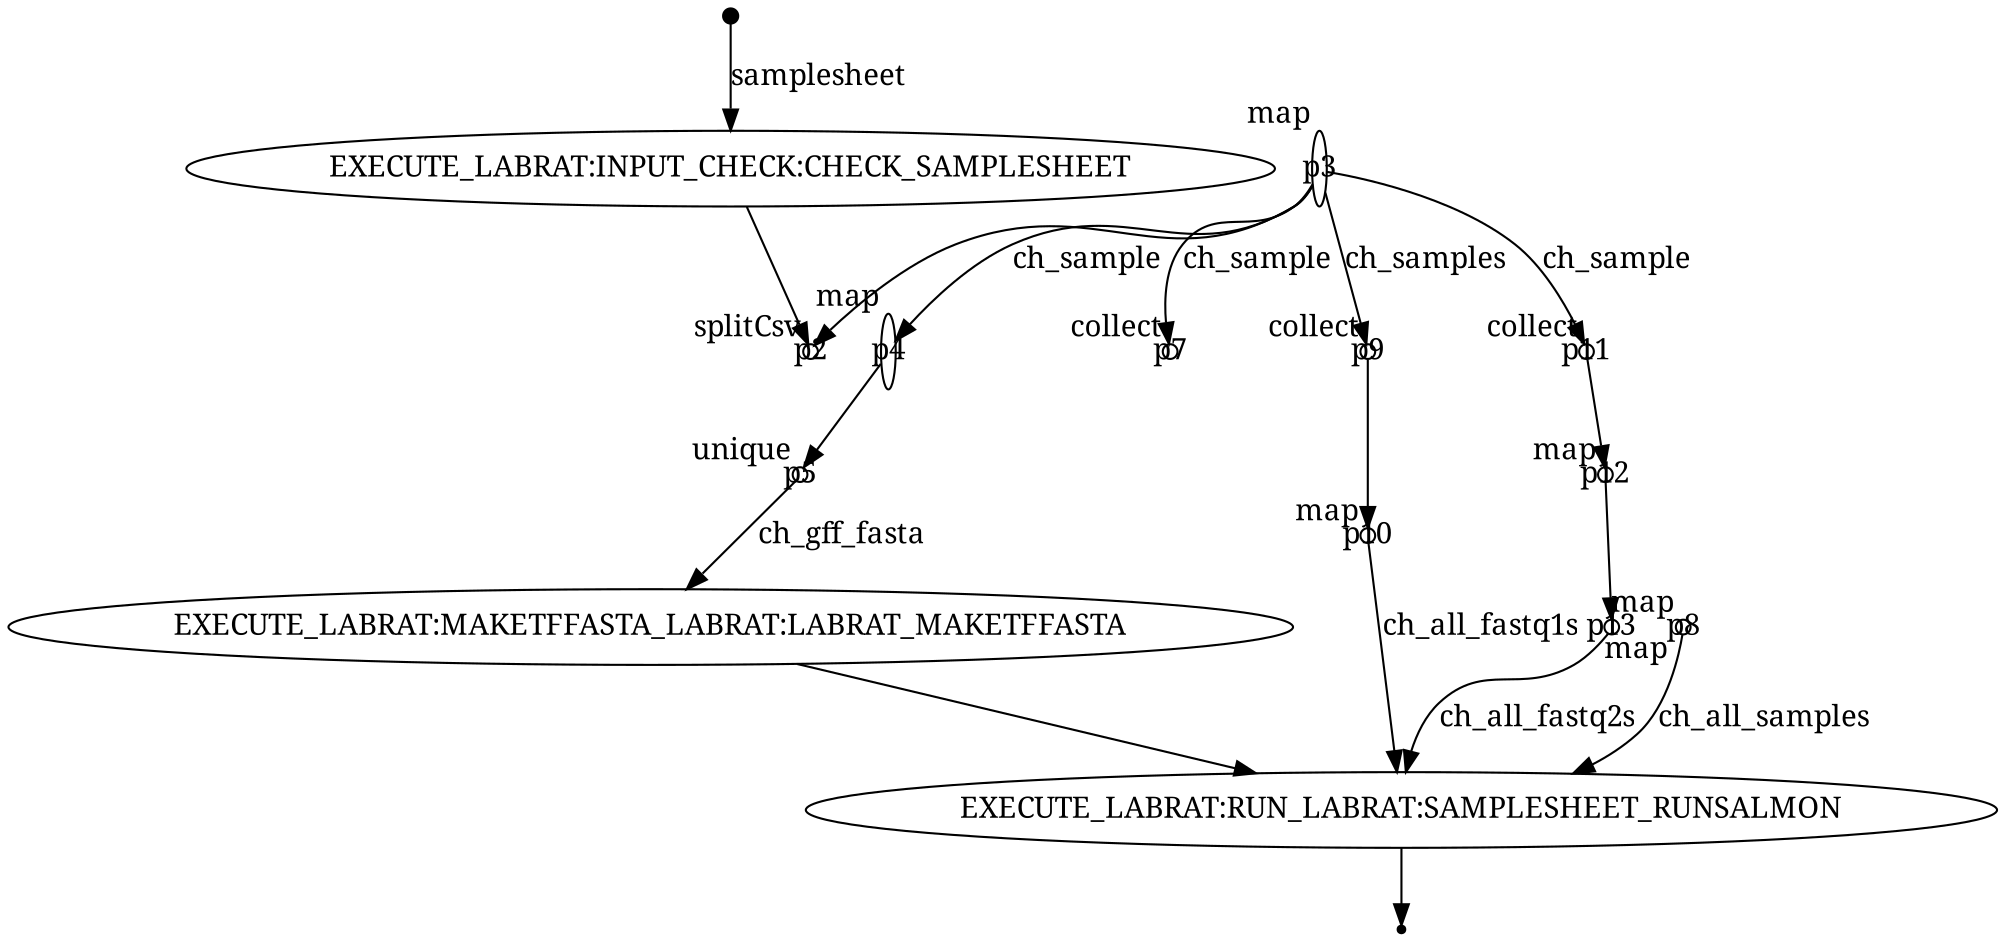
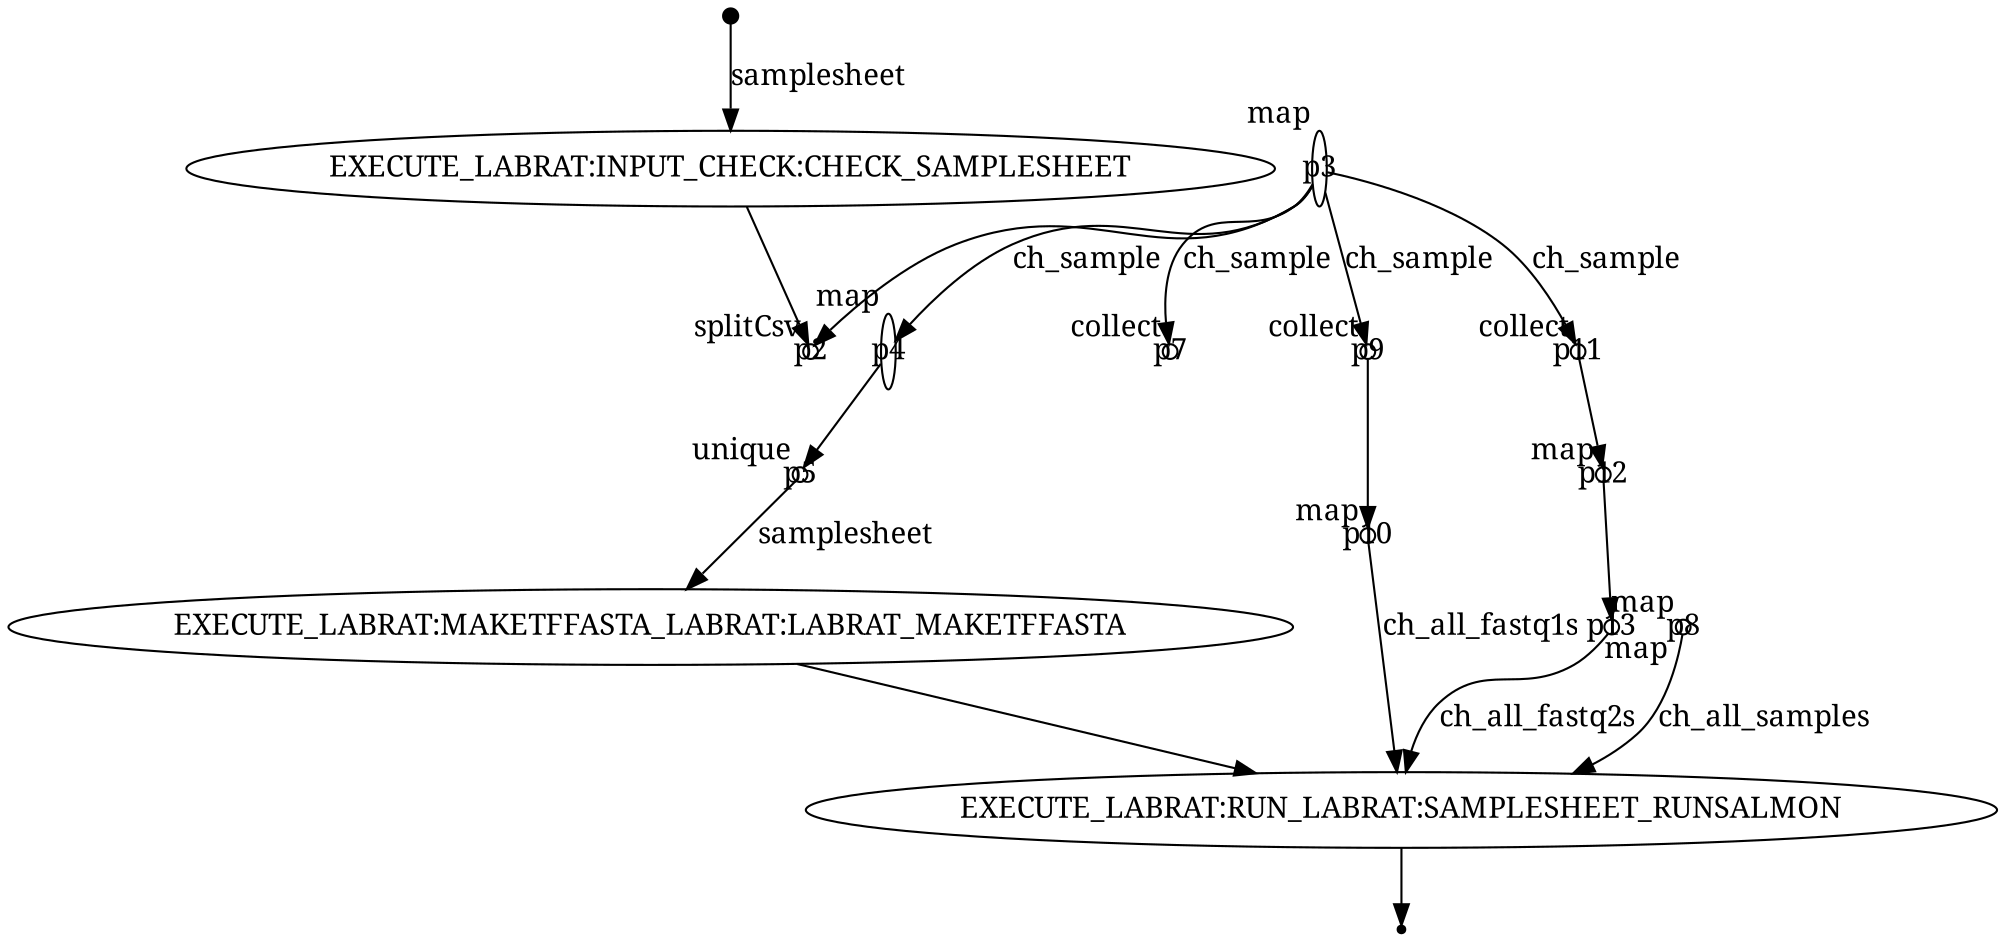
(1426, 260) -> (1419, 260)
(842, 536) -> (846, 536)
